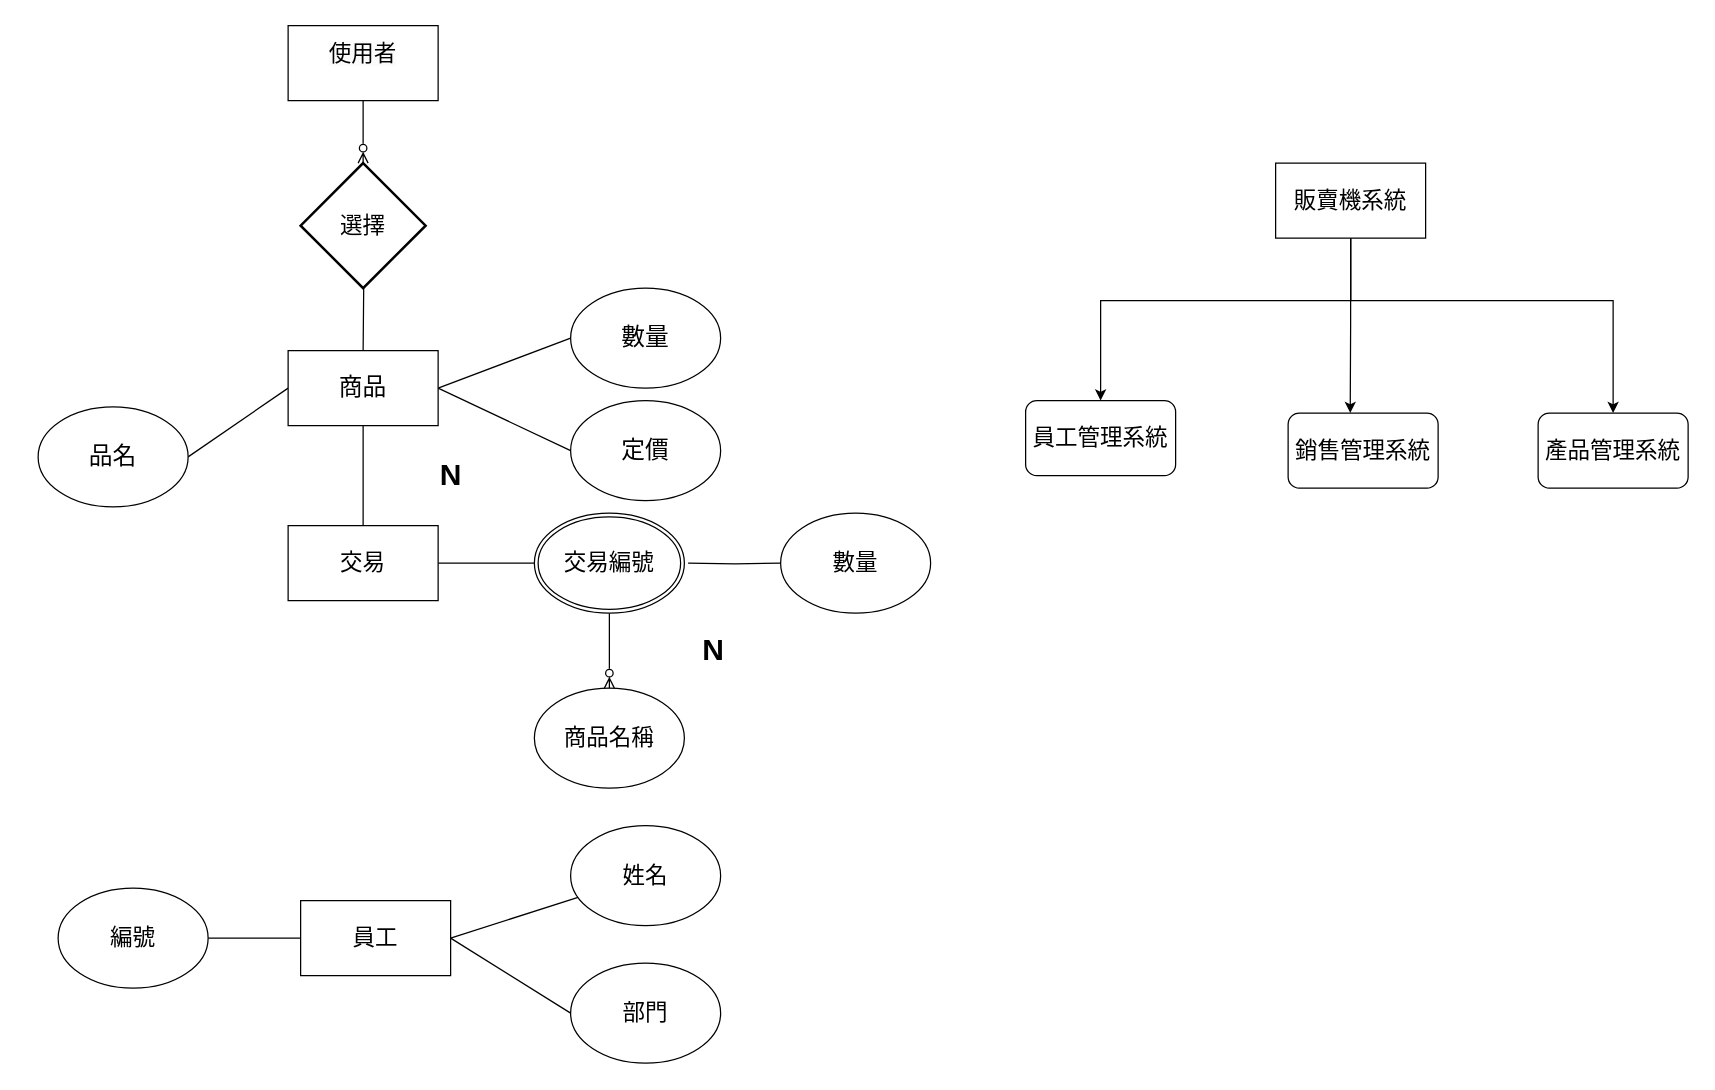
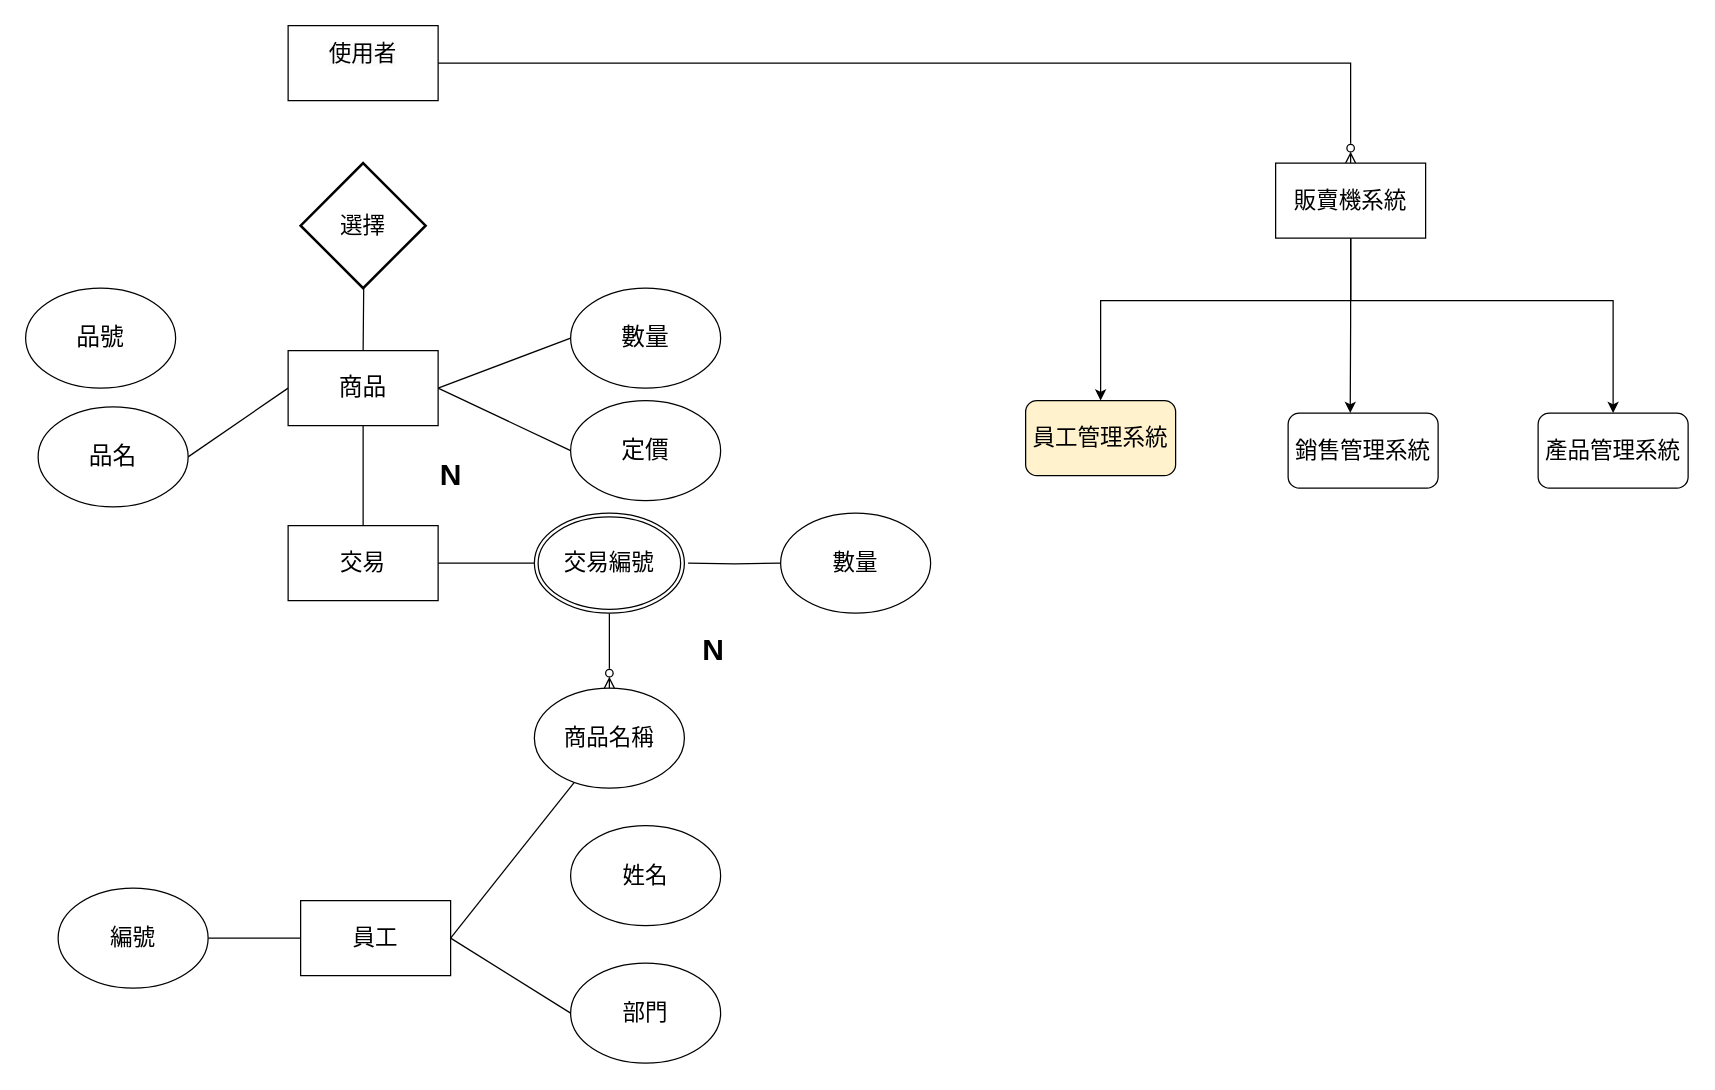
(363, 122) -> (934, 63)
none -> (101, 338)
(1101, 438) -> (1101, 438)
(516, 917) -> (513, 859)
